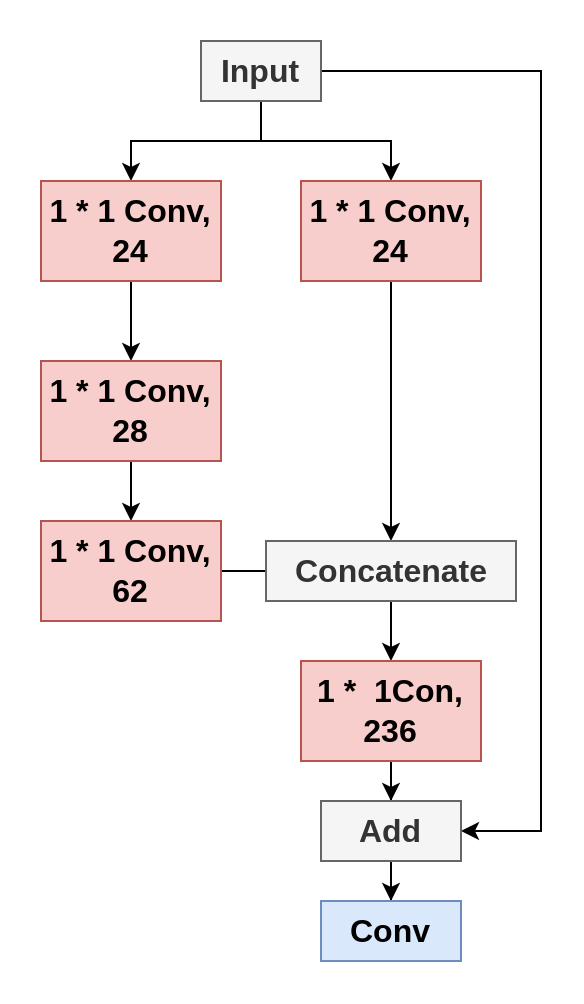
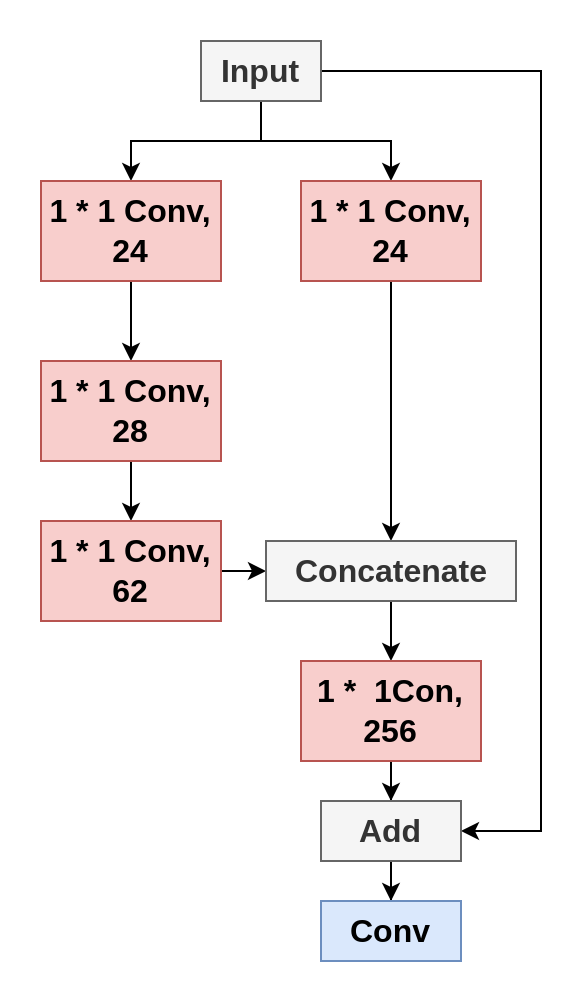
(256, 571) -> (251, 571)
(391, 711) -> (391, 711)
